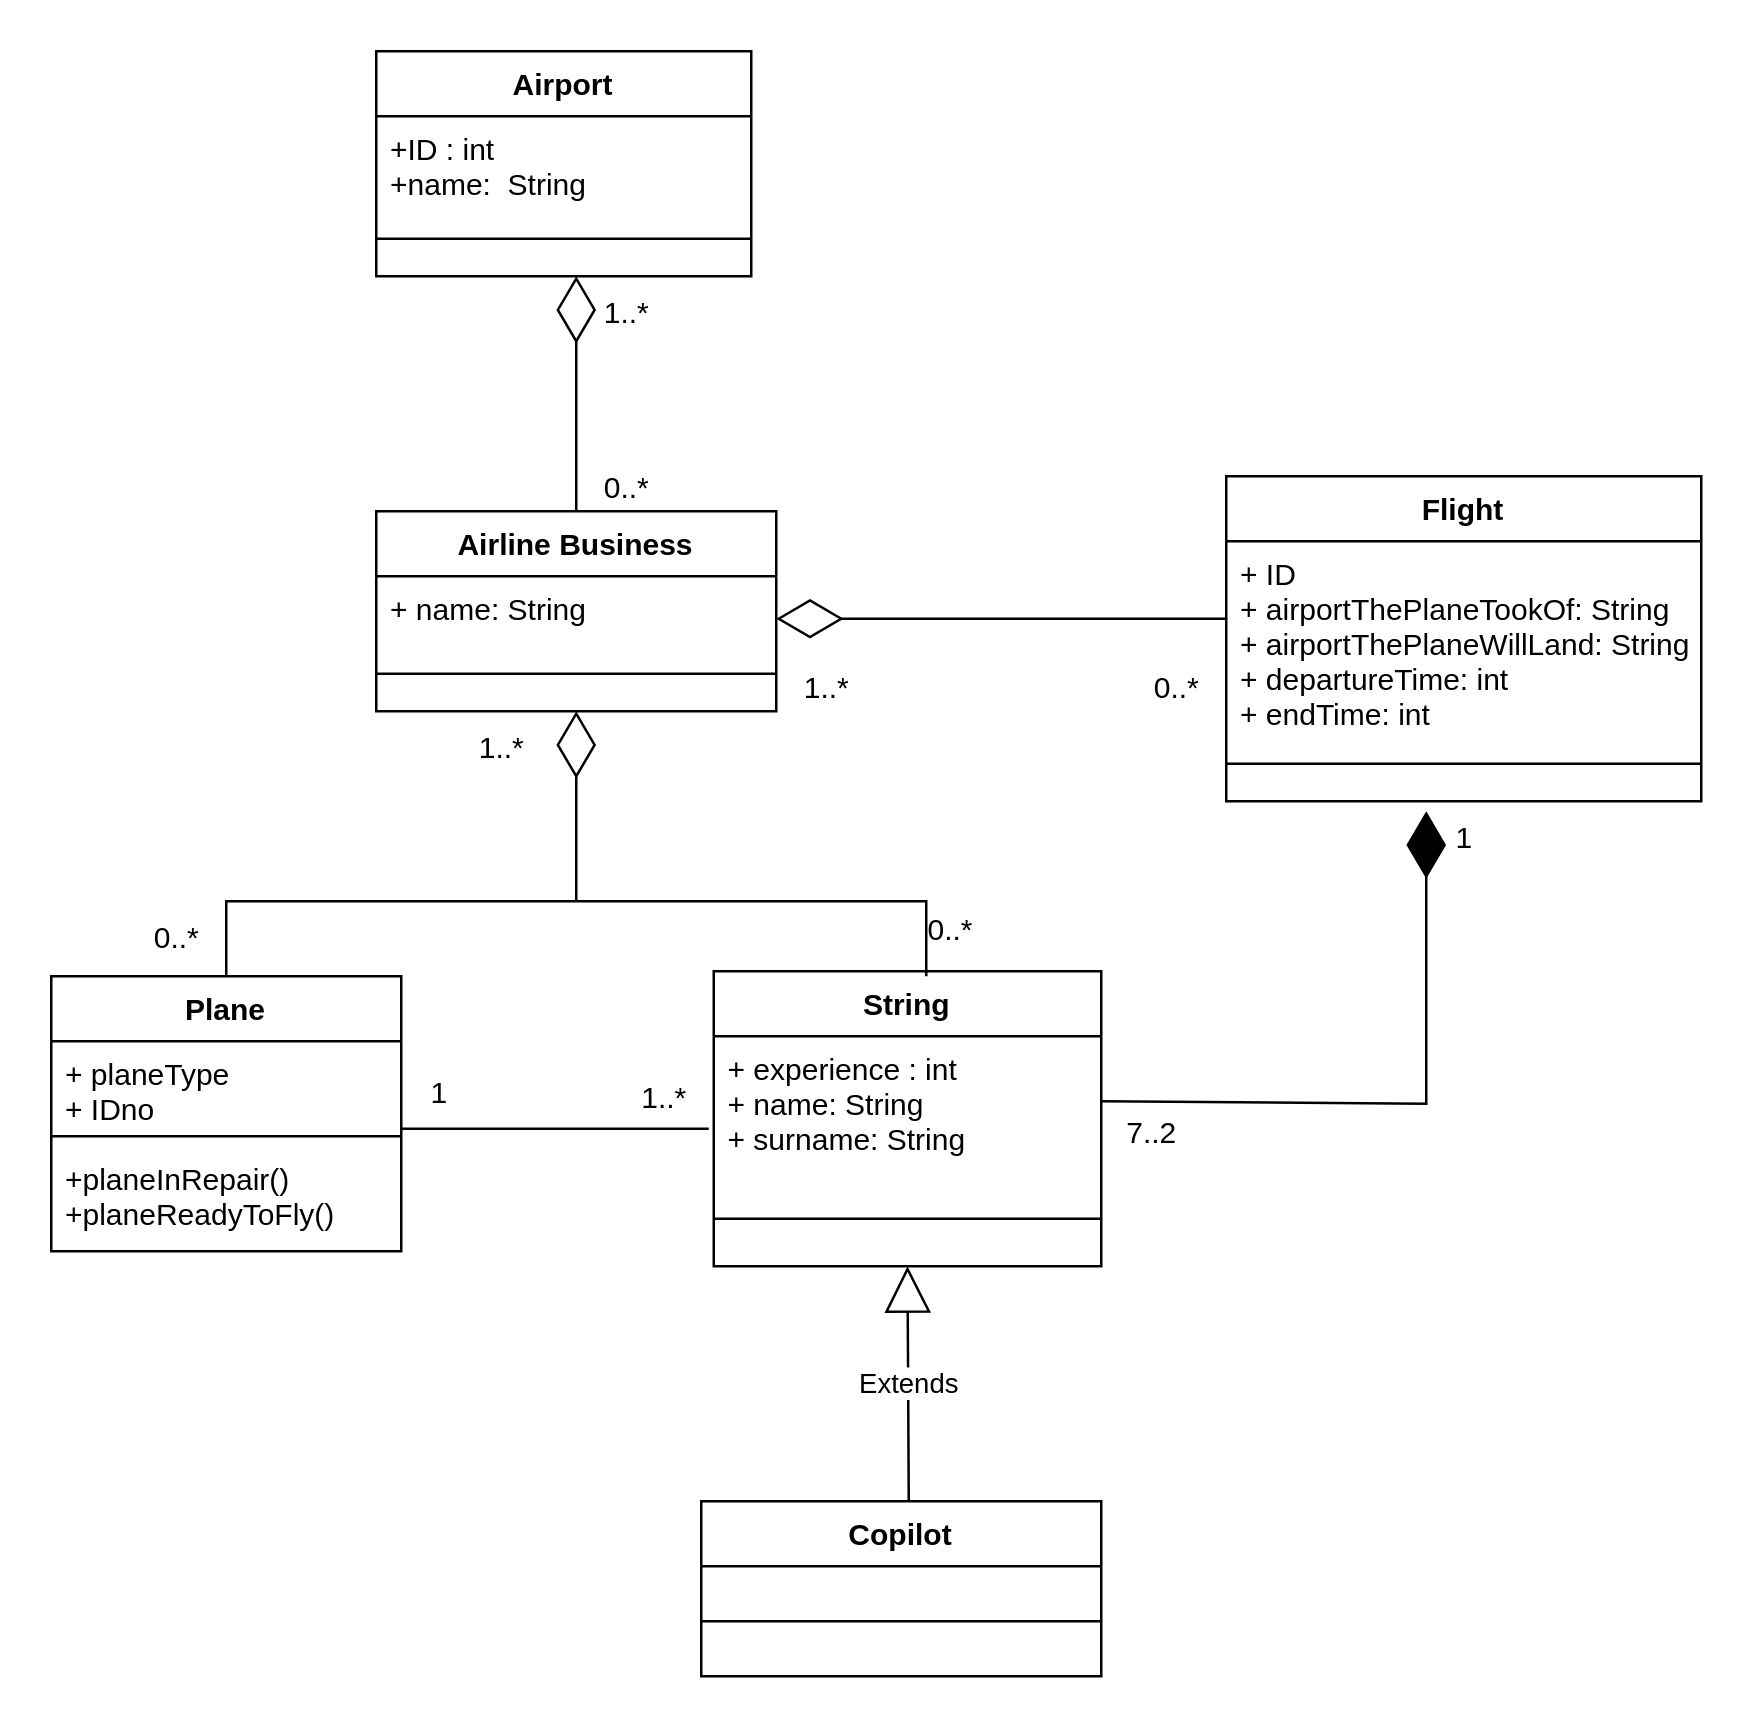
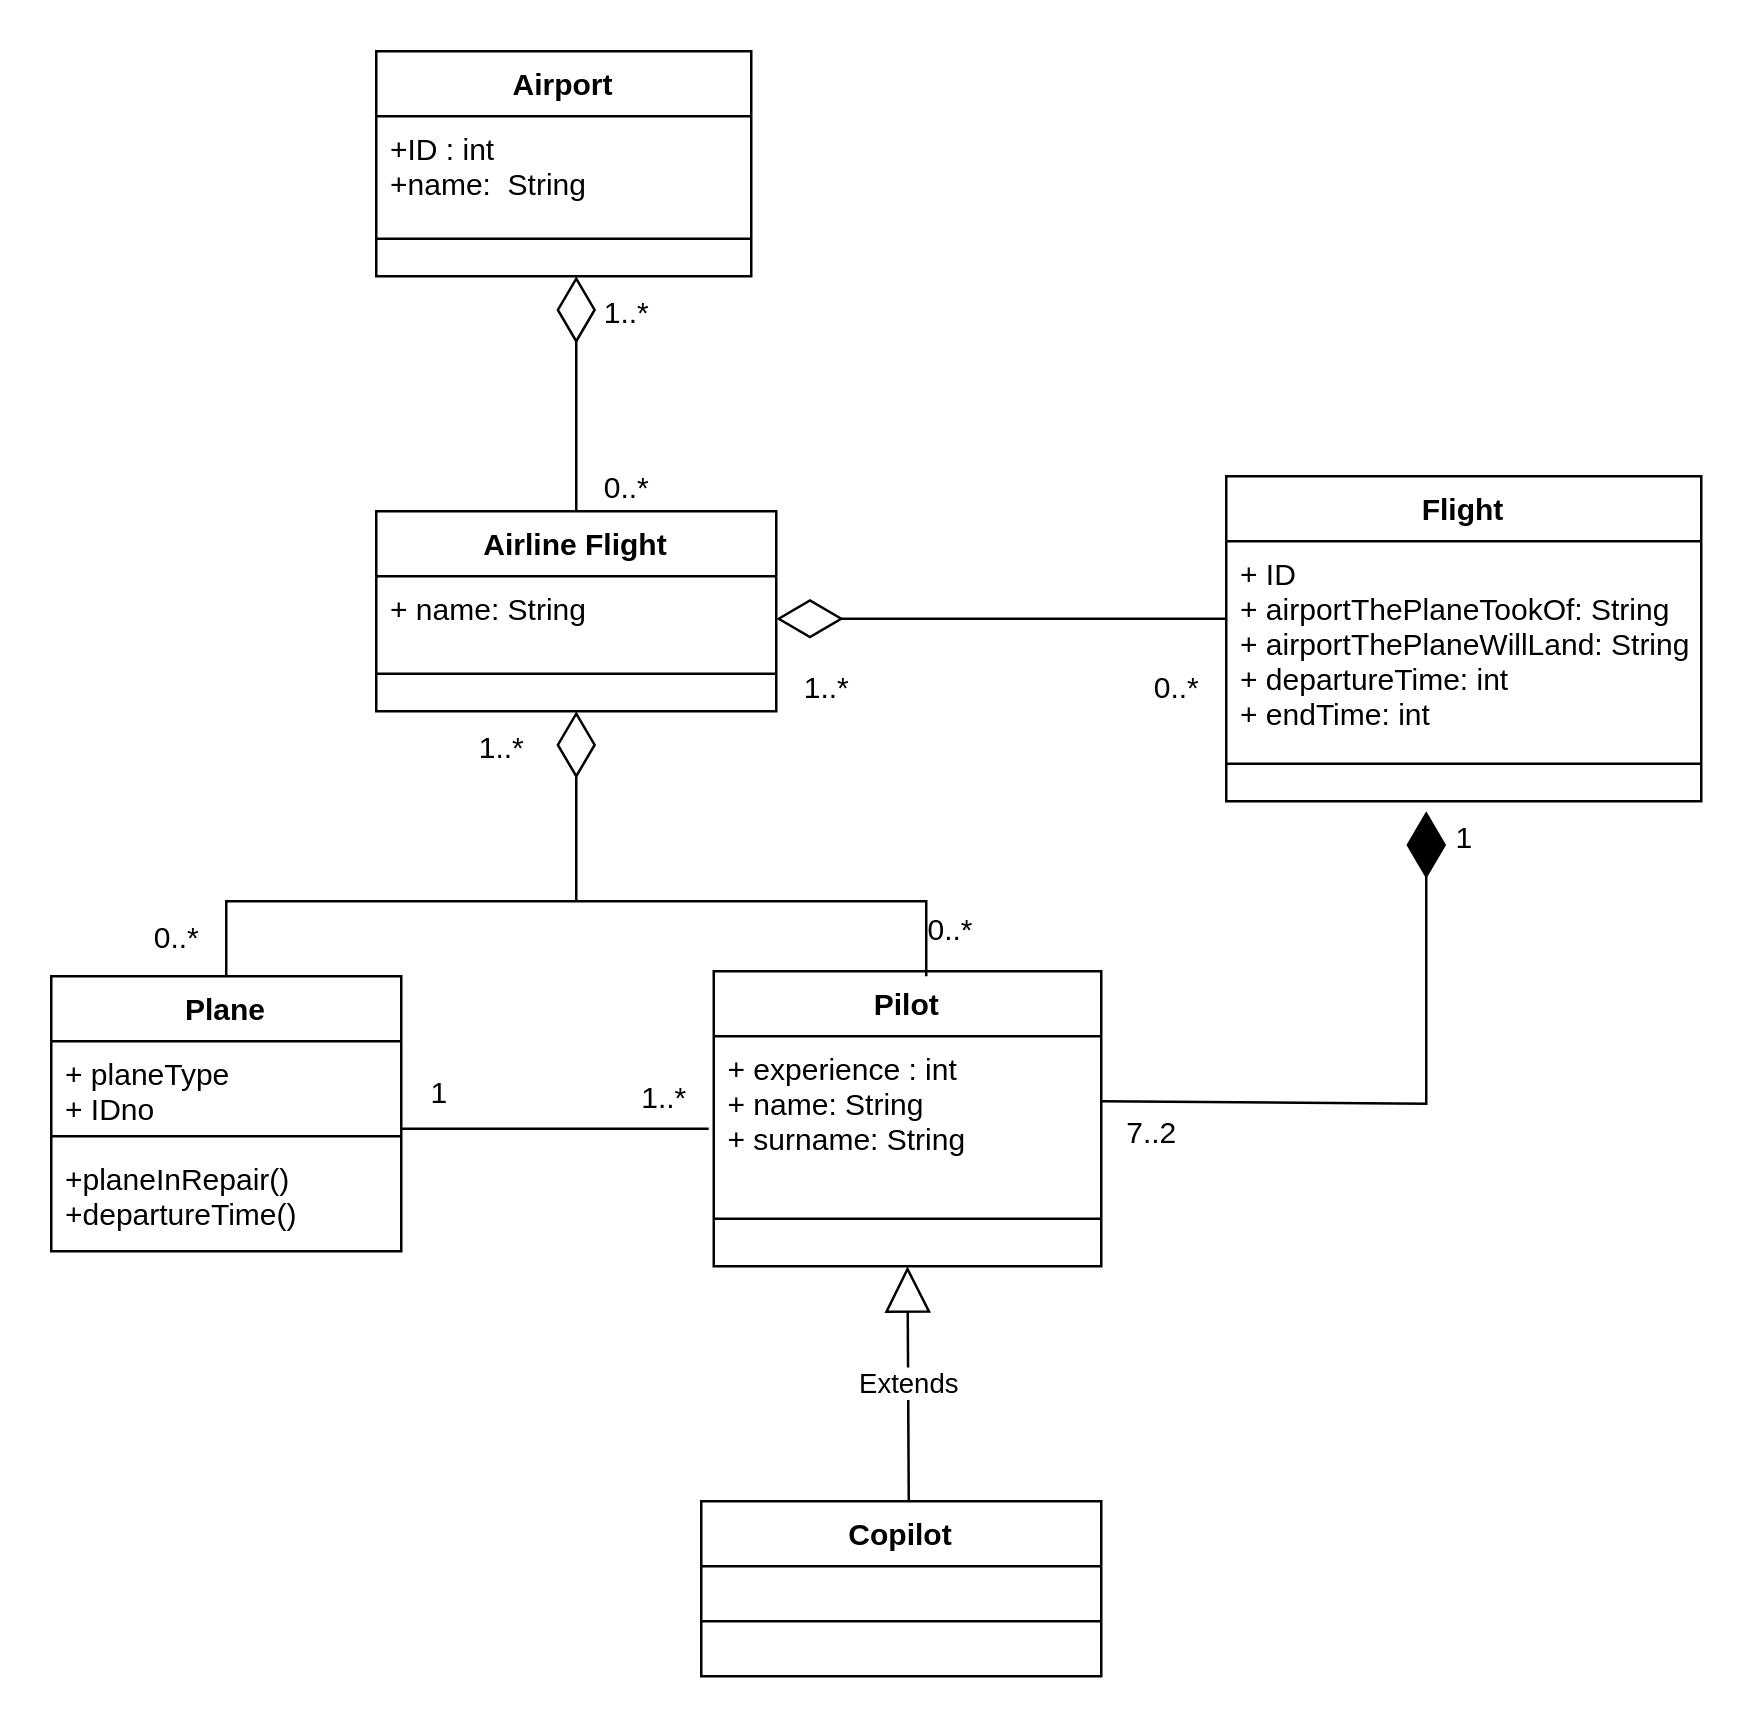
(575, 545) -> (575, 545)
(906, 1005) -> (906, 1005)
(192, 1180) -> (192, 1180)
